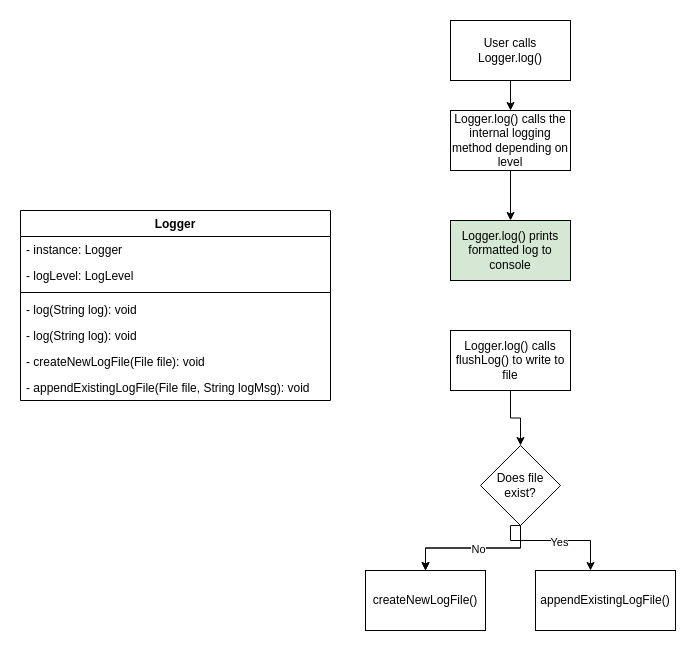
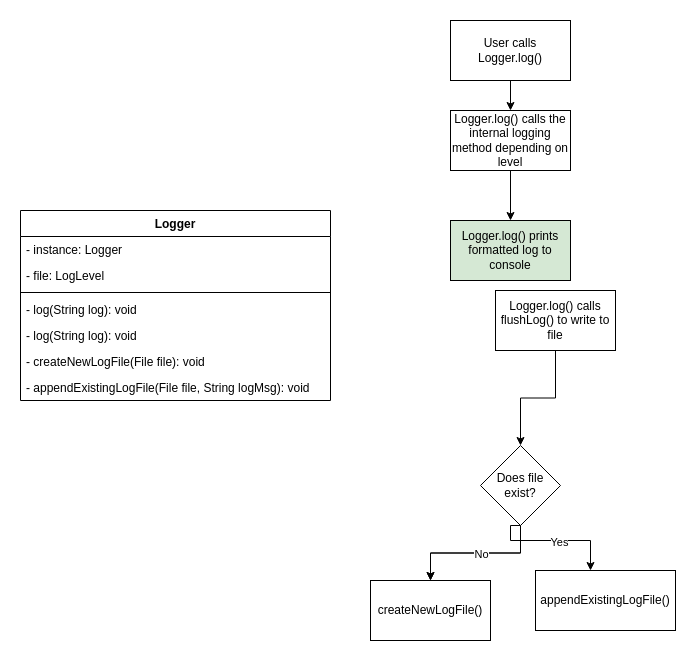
(84, 277) -> (71, 277)
(511, 361) -> (556, 321)
(426, 601) -> (431, 611)
